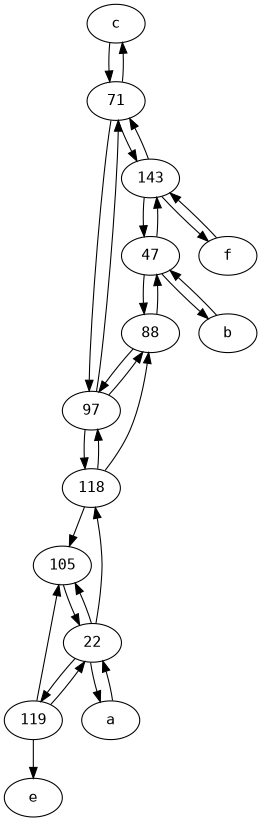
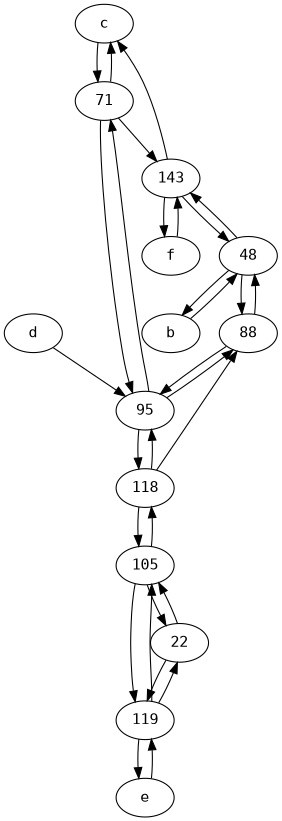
(142, 143) -> (151, 102)
(151, 256) -> (248, 256)
none -> (33, 333)
(91, 411) -> (145, 411)
(102, 571) -> (152, 532)
none -> (131, 637)
(111, 720) -> none
none -> (152, 764)
